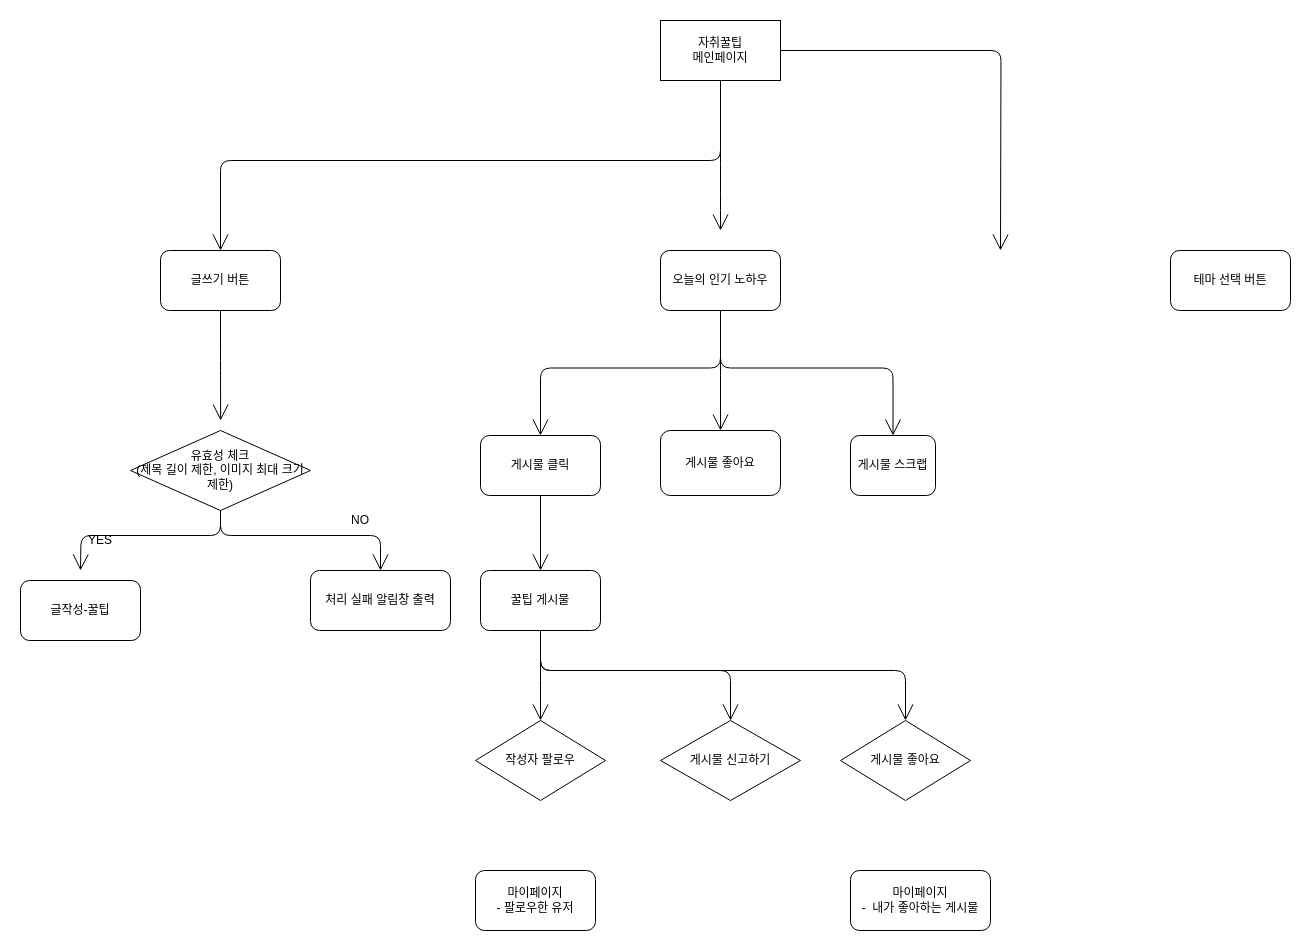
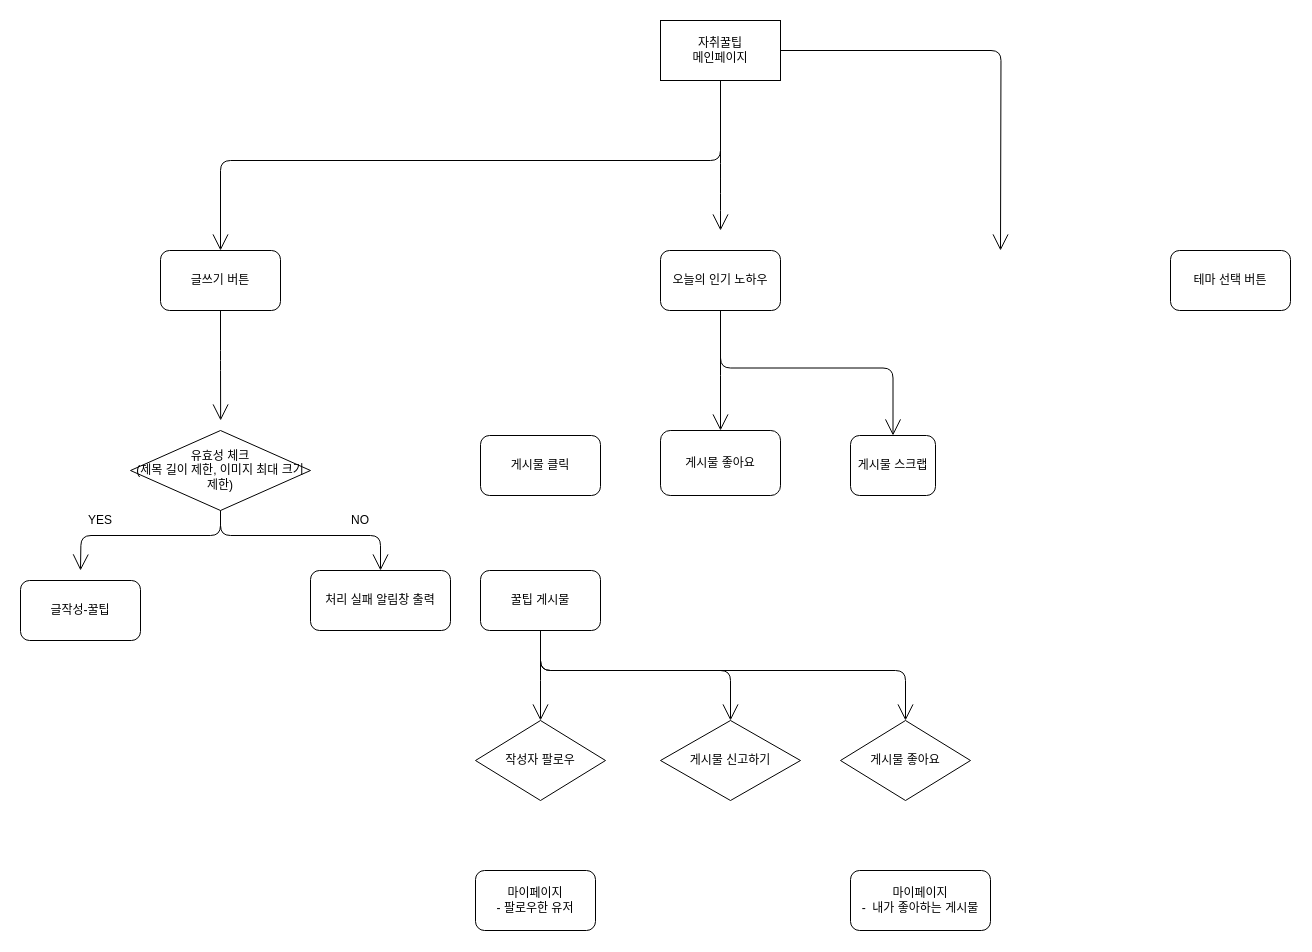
(601, 368) -> none
(541, 532) -> none
(101, 541) -> (101, 521)
